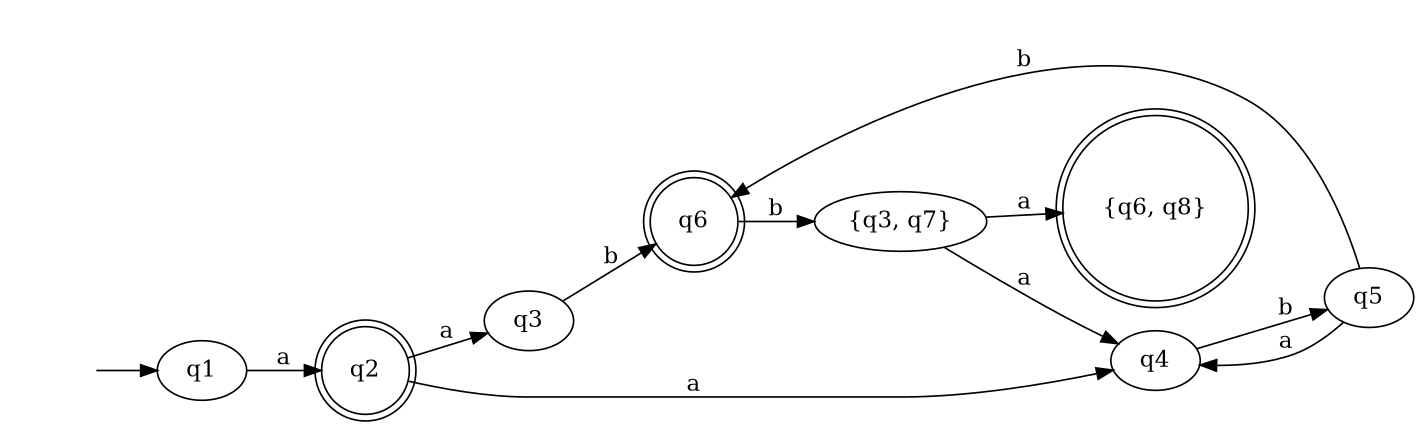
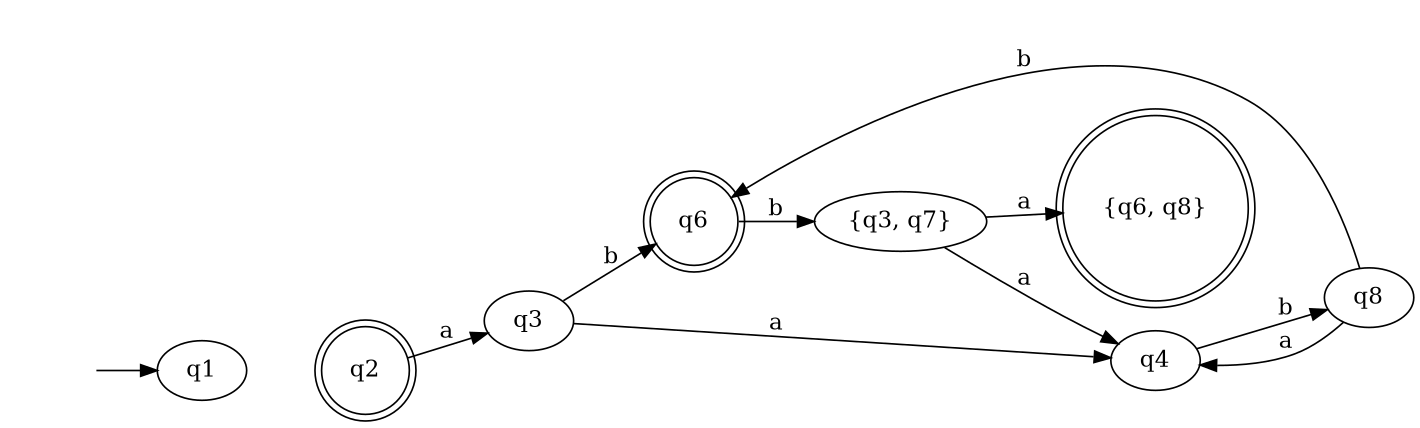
(1369, 298) -> (1369, 298)
(276, 371) -> none
(753, 397) -> (834, 340)
